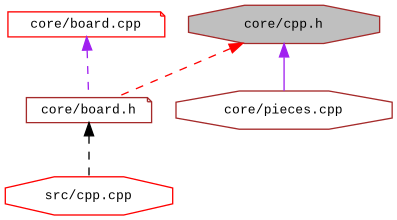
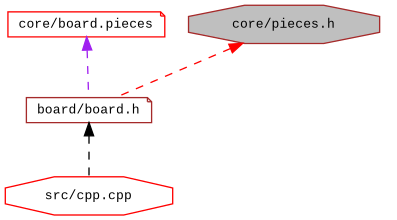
(86, 24) -> (86, 24)
(284, 24) -> (284, 24)
(89, 110) -> (89, 110)
(284, 110) -> none
